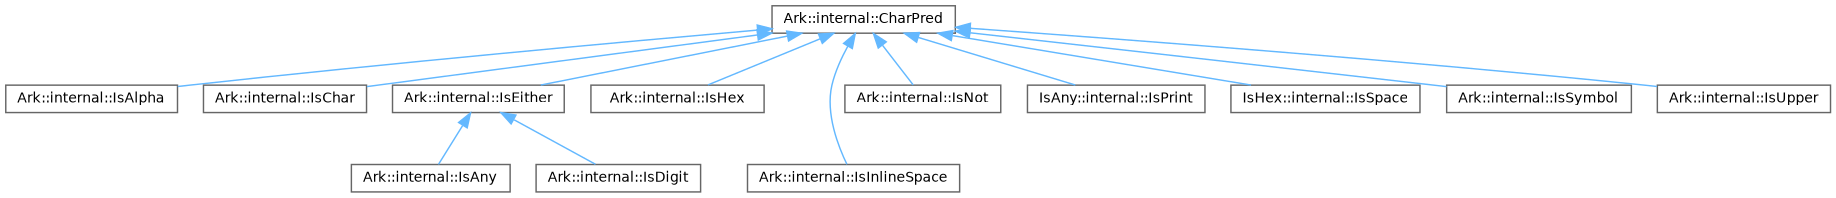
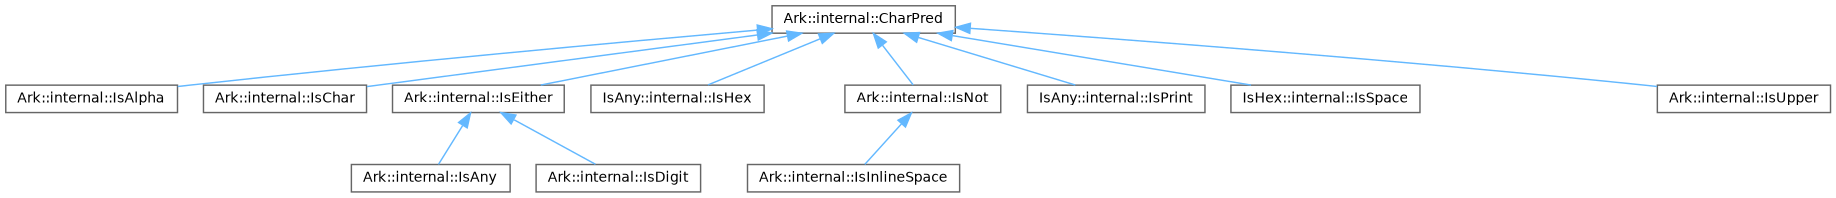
(678, 99) -> (678, 99)
(1539, 99) -> none
(830, 105) -> (883, 144)
